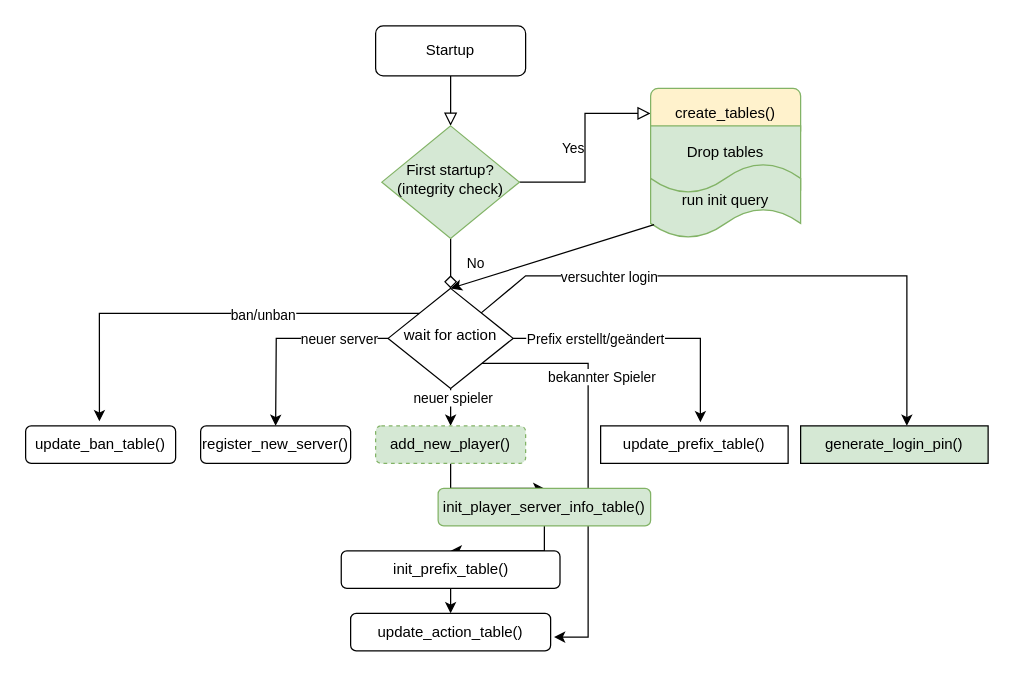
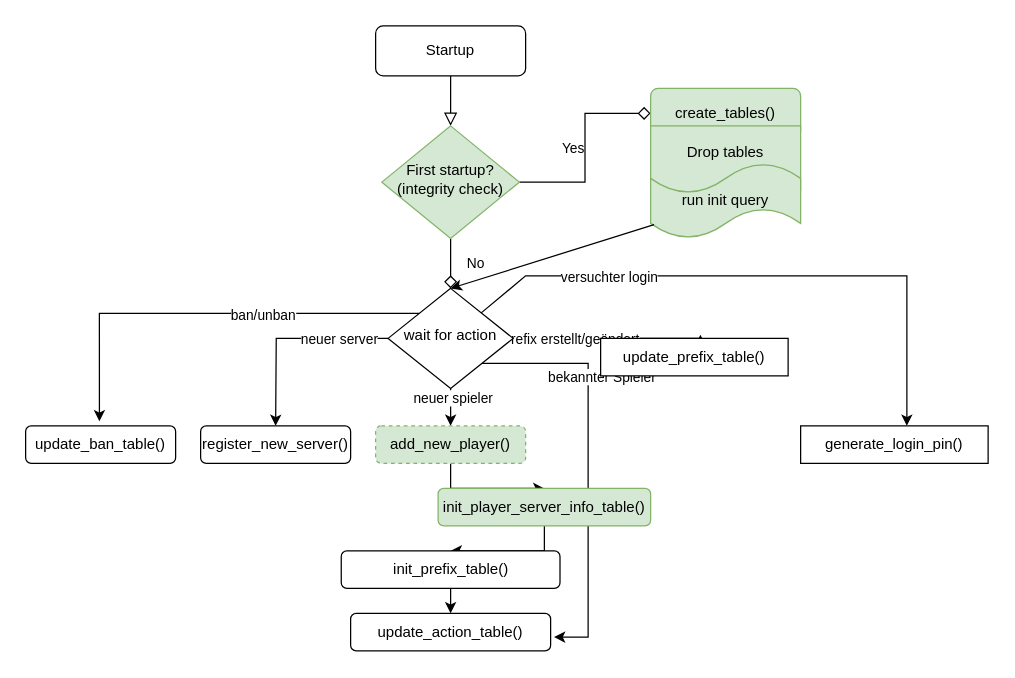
(636, 113) -> (636, 113)
(726, 113) -> (726, 113)
(694, 444) -> (694, 357)
(894, 444) -> (894, 444)
